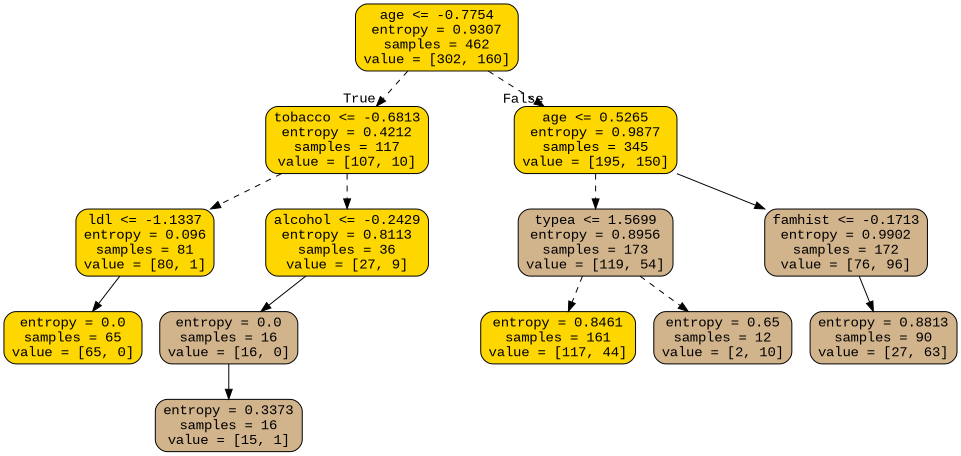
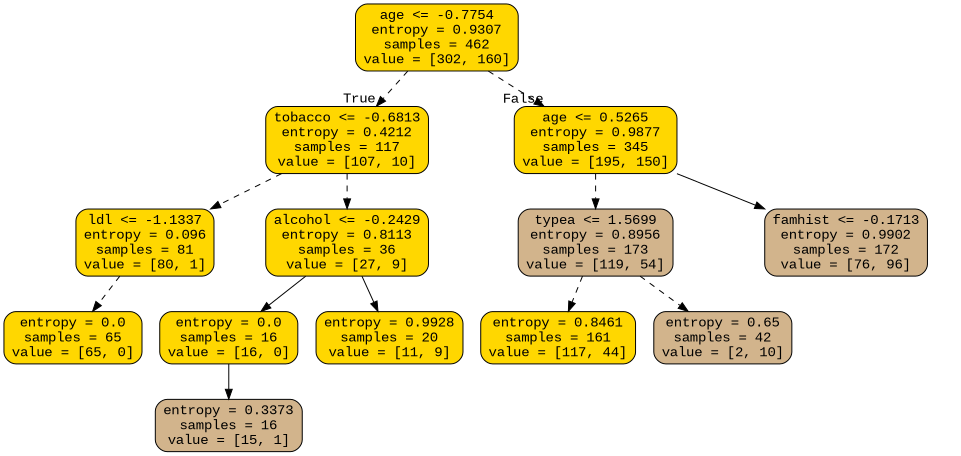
(109, 290) -> (109, 290)
(229, 338) -> (229, 338)
none -> (390, 338)
(723, 338) -> (723, 338)
(884, 338) -> none
